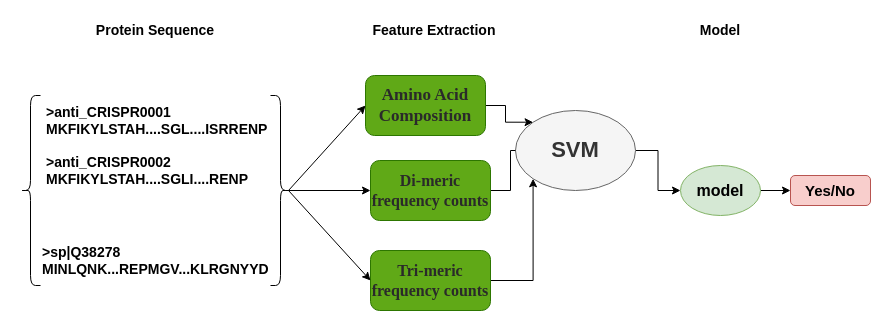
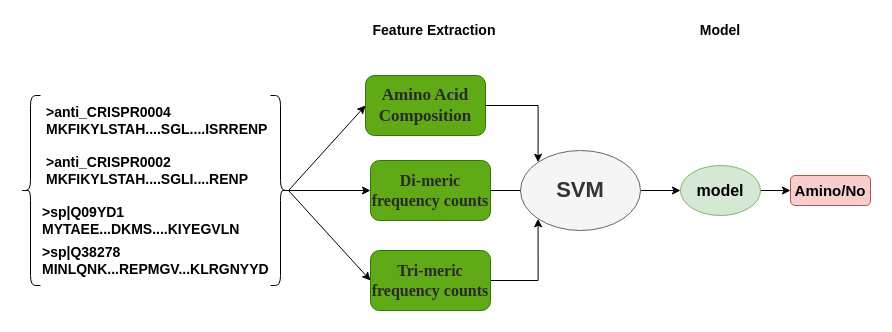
(156, 31) -> none
(146, 121) -> (146, 121)
(576, 151) -> (581, 191)
(831, 191) -> (831, 191)
none -> (156, 221)
